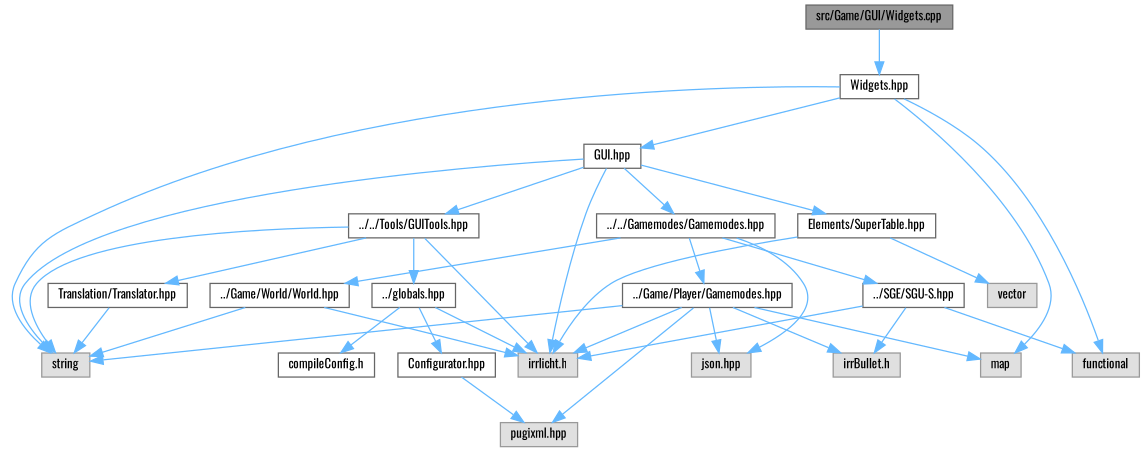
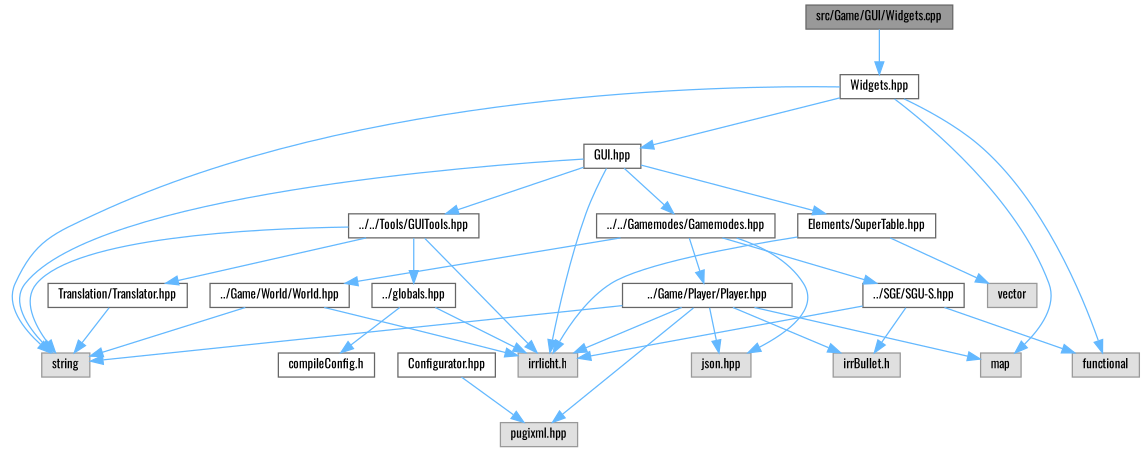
(707, 295) -> (707, 295)
(424, 318) -> none
